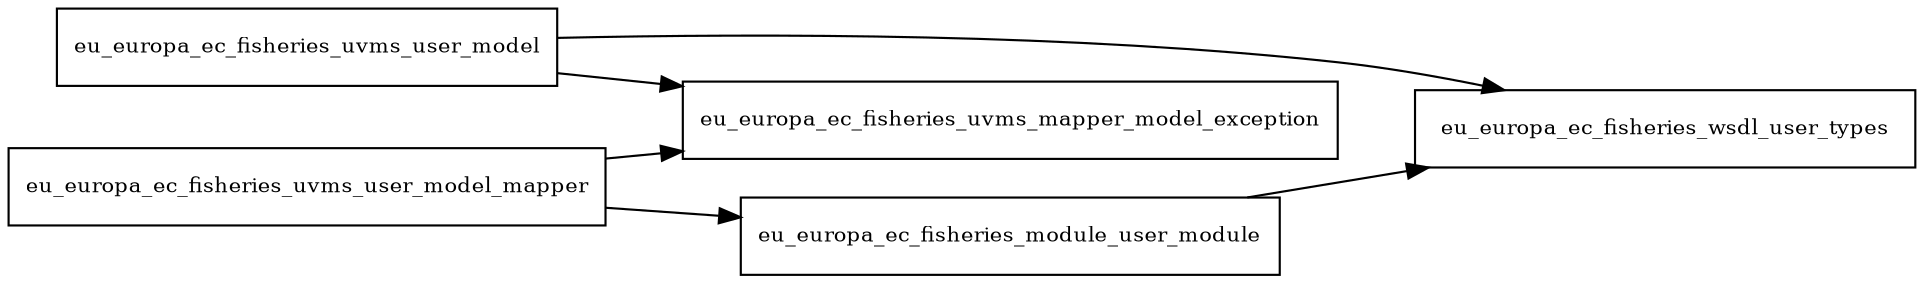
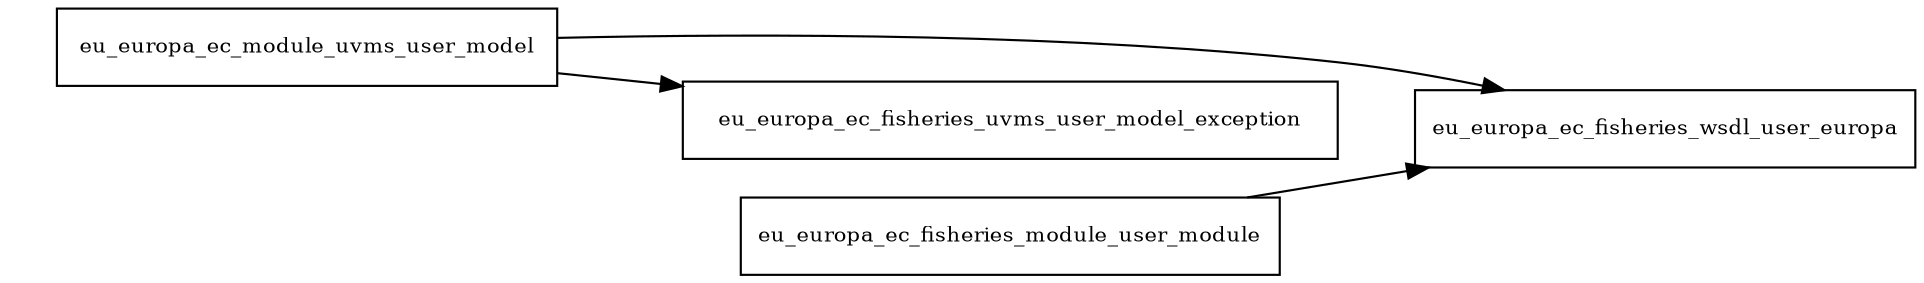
(307, 47) -> (307, 47)
(1010, 120) -> (1010, 120)
(1665, 129) -> (1665, 129)
(307, 187) -> none
